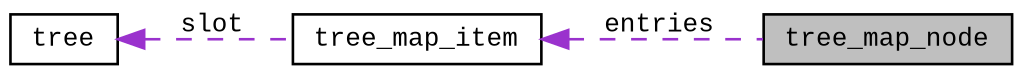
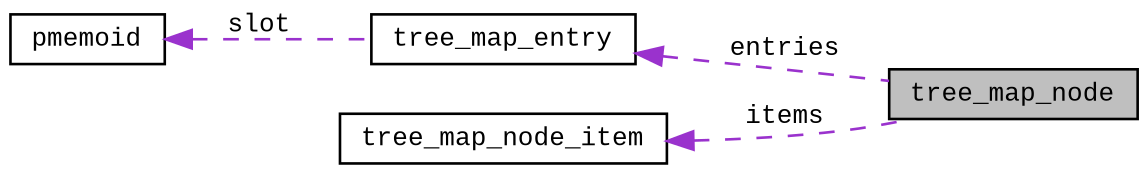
(64, 39) -> (88, 39)
(417, 39) -> (503, 39)
none -> (503, 139)
